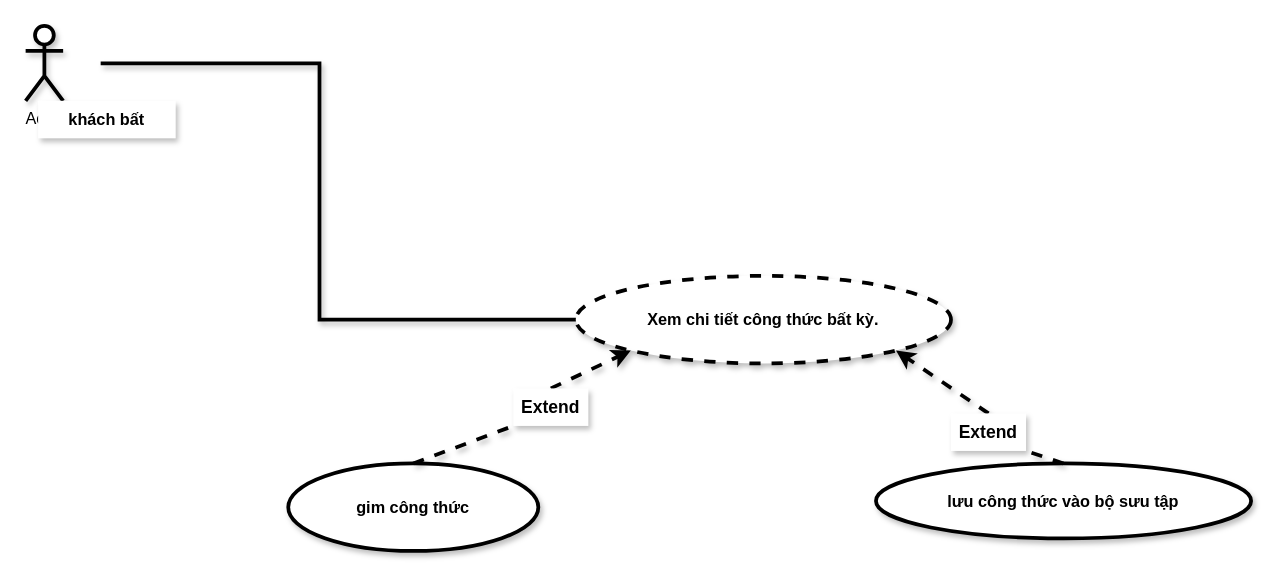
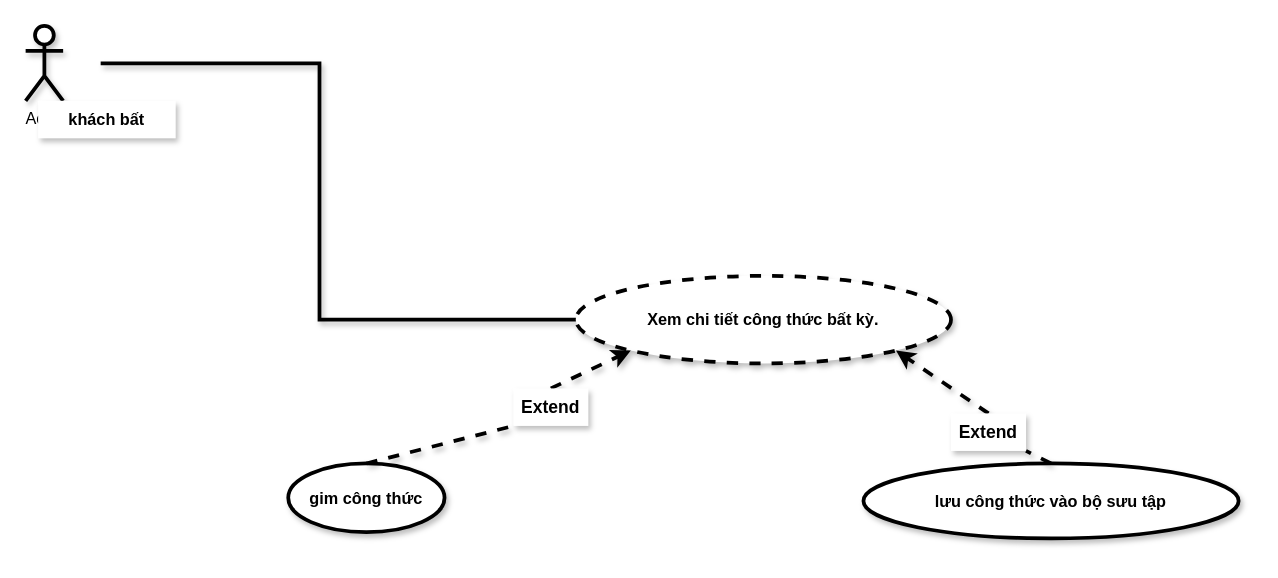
(1063, 501) -> (1051, 501)
(413, 507) -> (366, 498)
